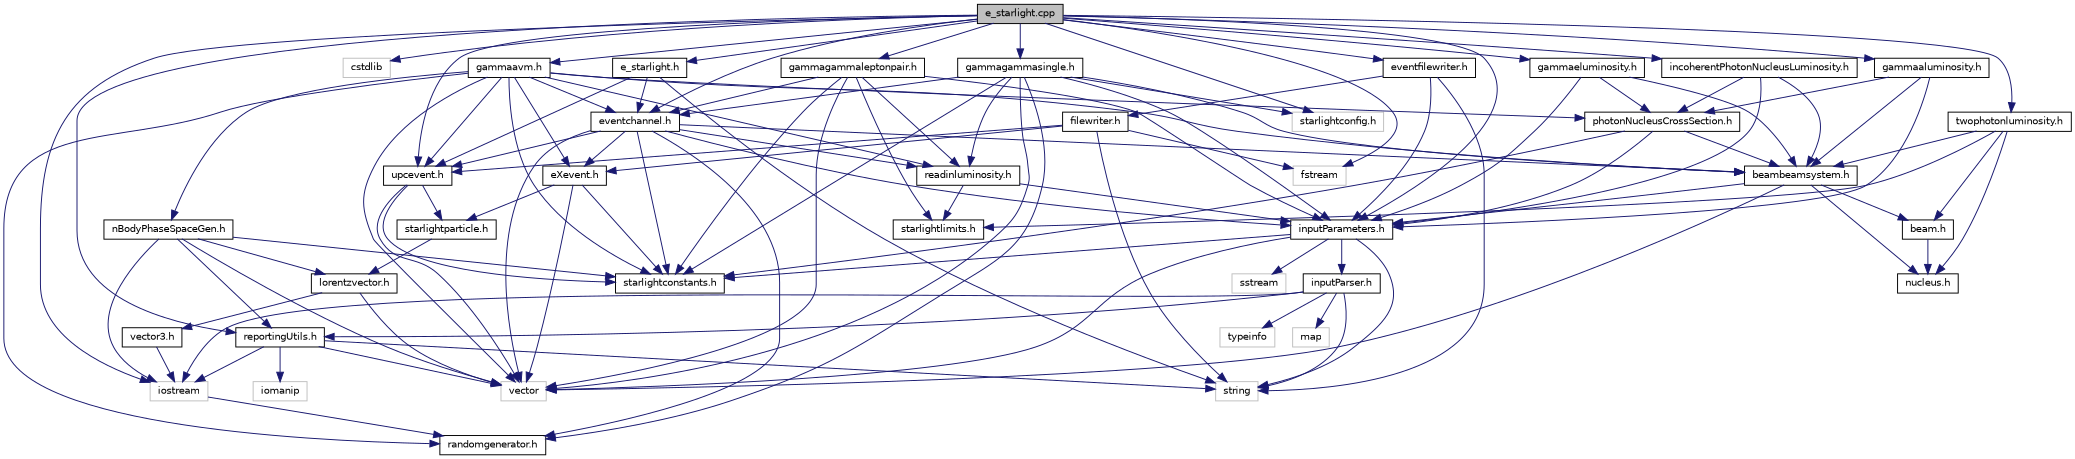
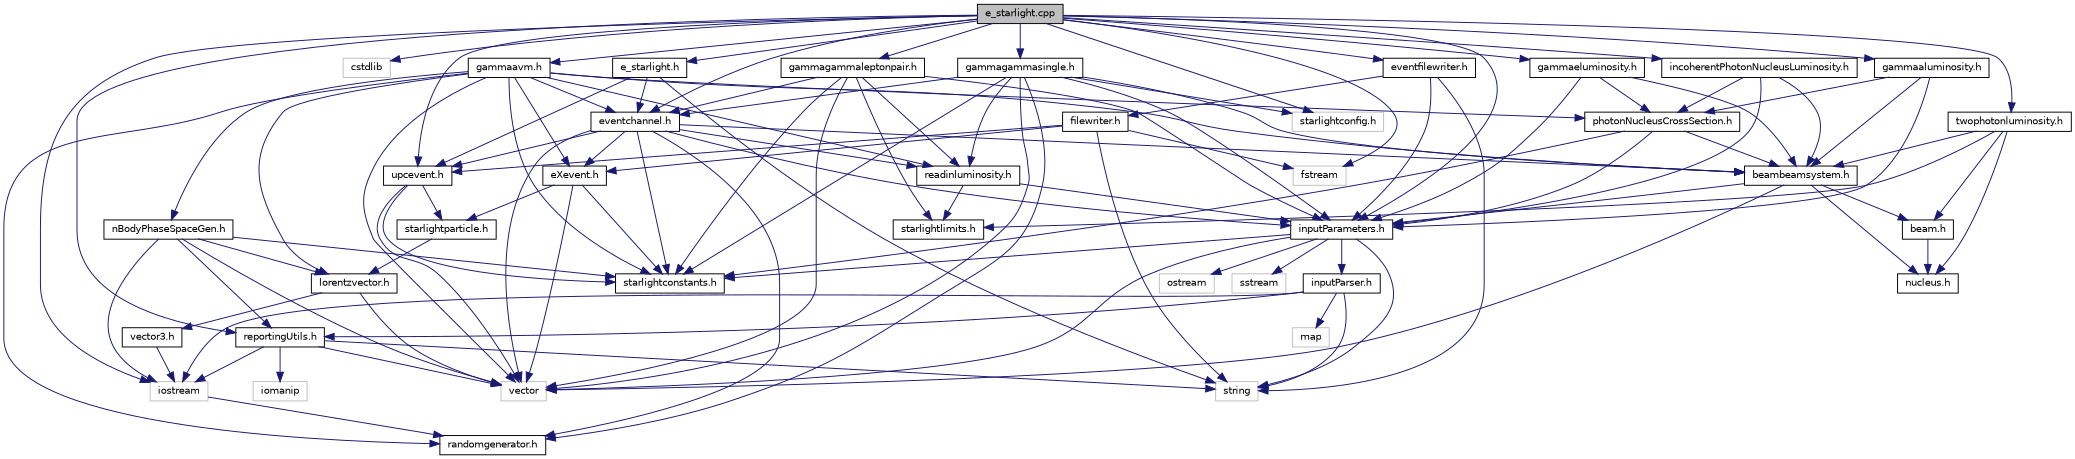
(467, 118) -> (285, 111)
none -> (1187, 283)
(1247, 337) -> none
